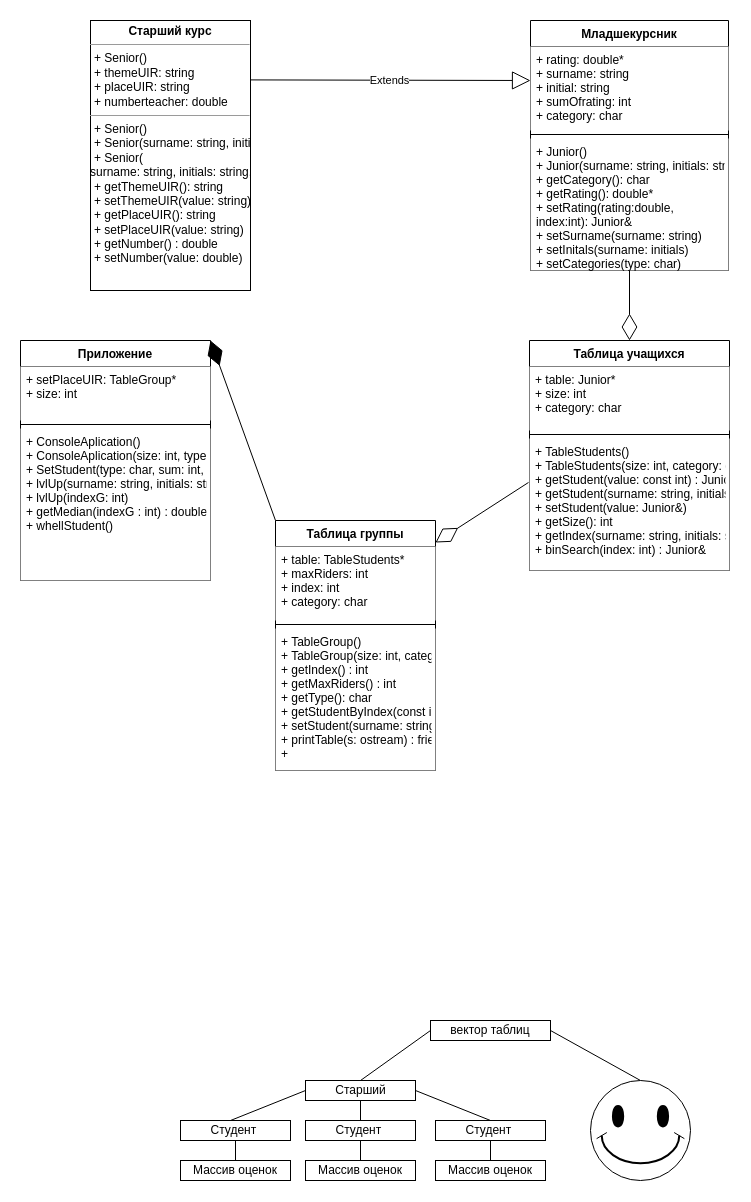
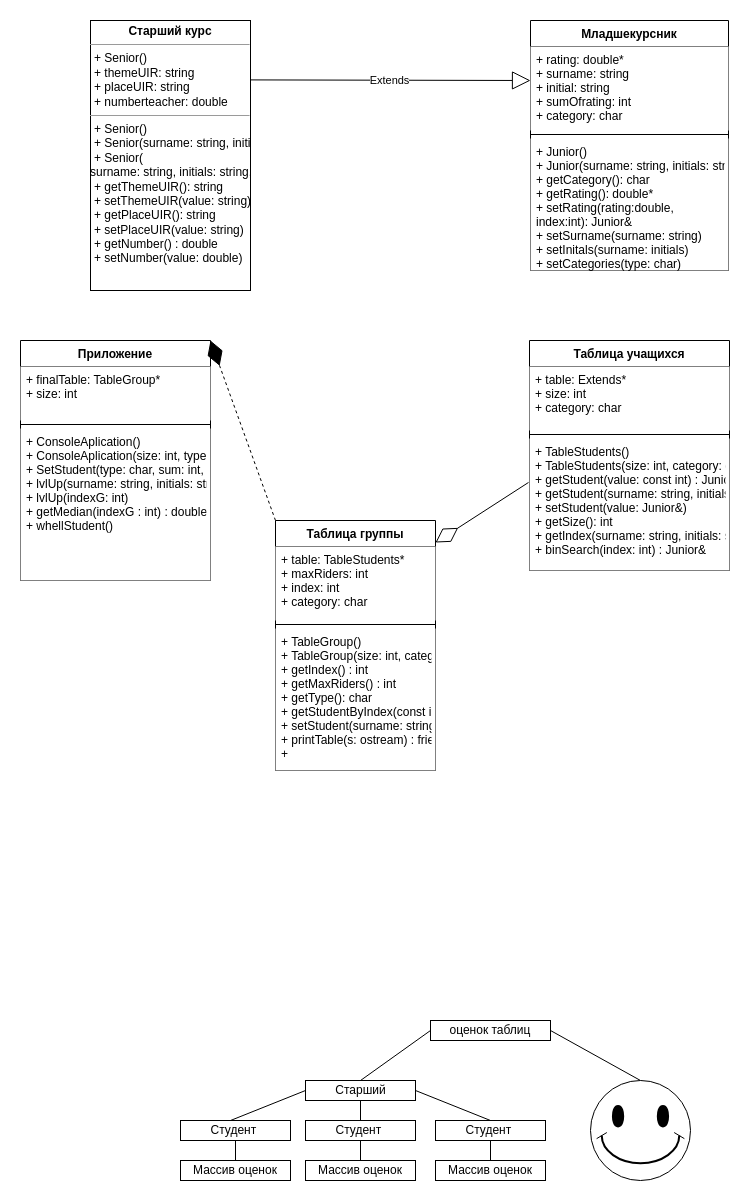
(630, 293) -> none
(106, 380) -> (99, 380)
(581, 380) -> (586, 380)
(247, 442) -> (247, 442)
(491, 1031) -> (491, 1031)
